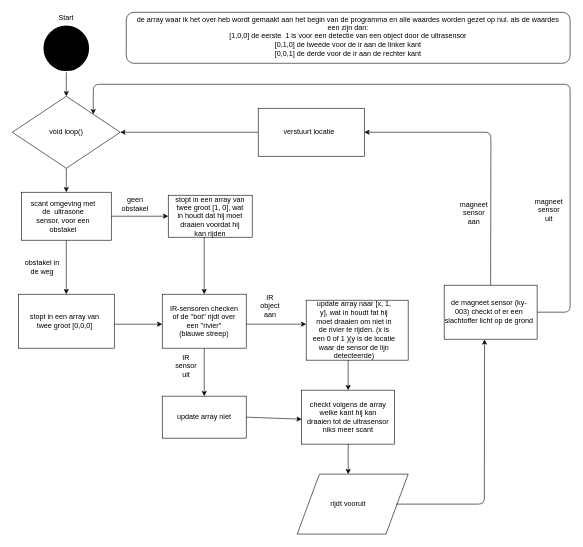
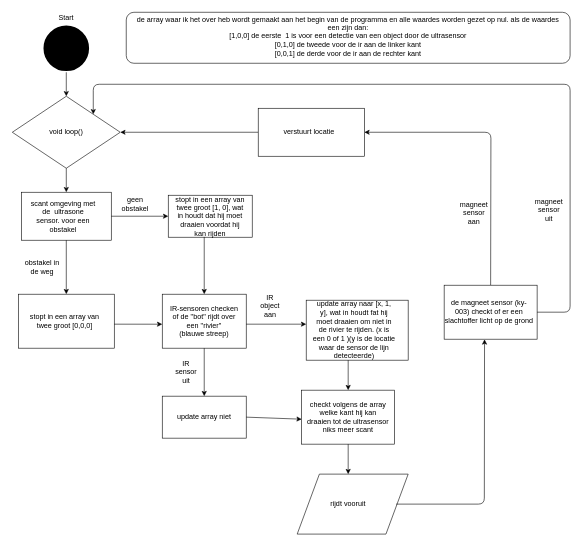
(186, 366) -> (186, 372)
